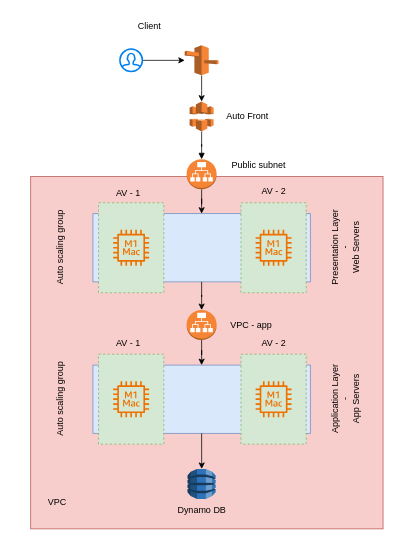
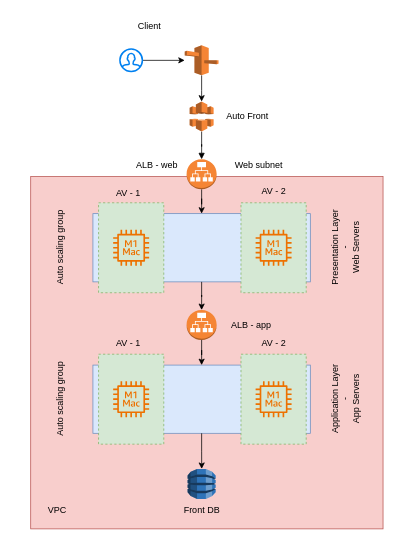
none -> (156, 165)
(259, 165) -> (259, 165)
(251, 325) -> (251, 325)
(57, 503) -> (57, 510)
(202, 510) -> (202, 510)
